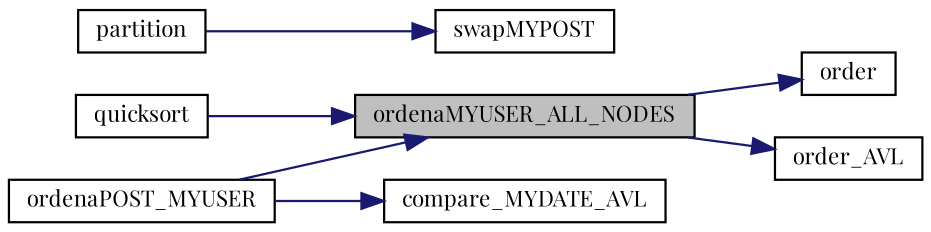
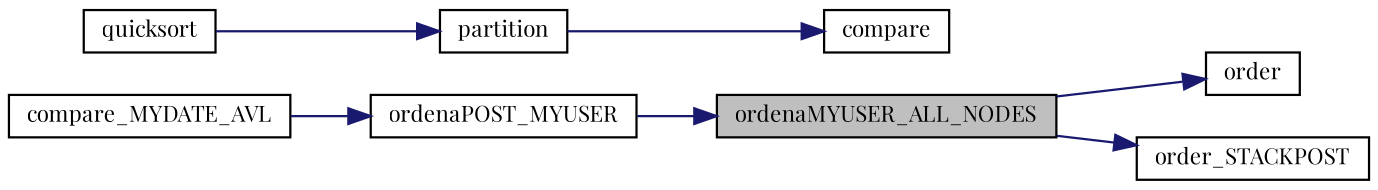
(525, 31) -> (887, 31)
(270, 116) -> (316, 31)
(849, 159) -> (1253, 159)
(318, 201) -> (319, 116)
